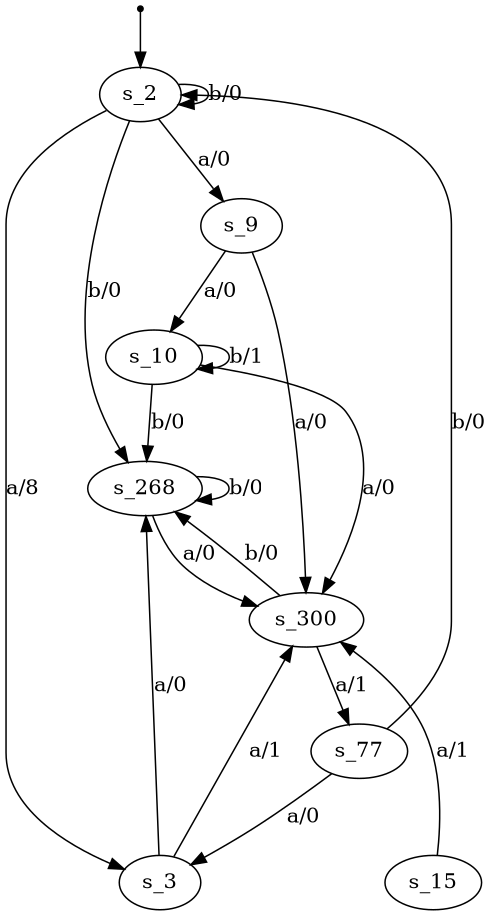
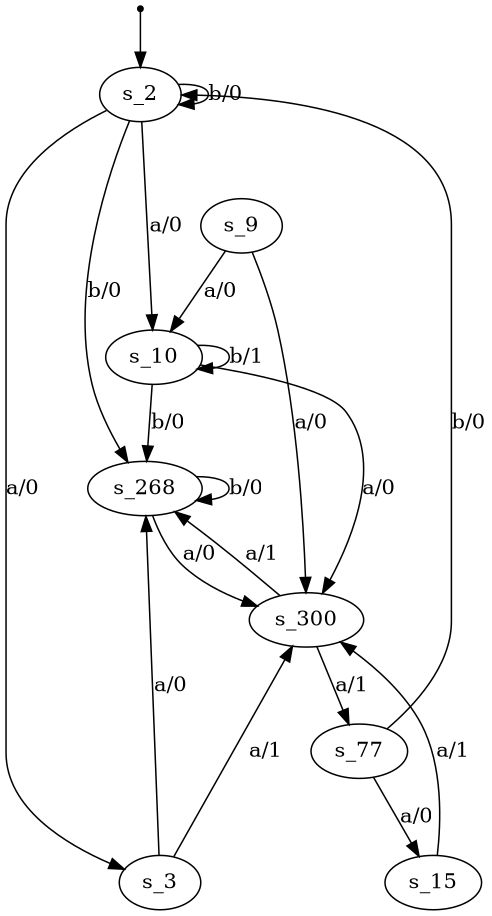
(186, 154) -> (147, 218)
(23, 489) -> (23, 489)
(262, 554) -> (262, 554)
(269, 818) -> (393, 810)
